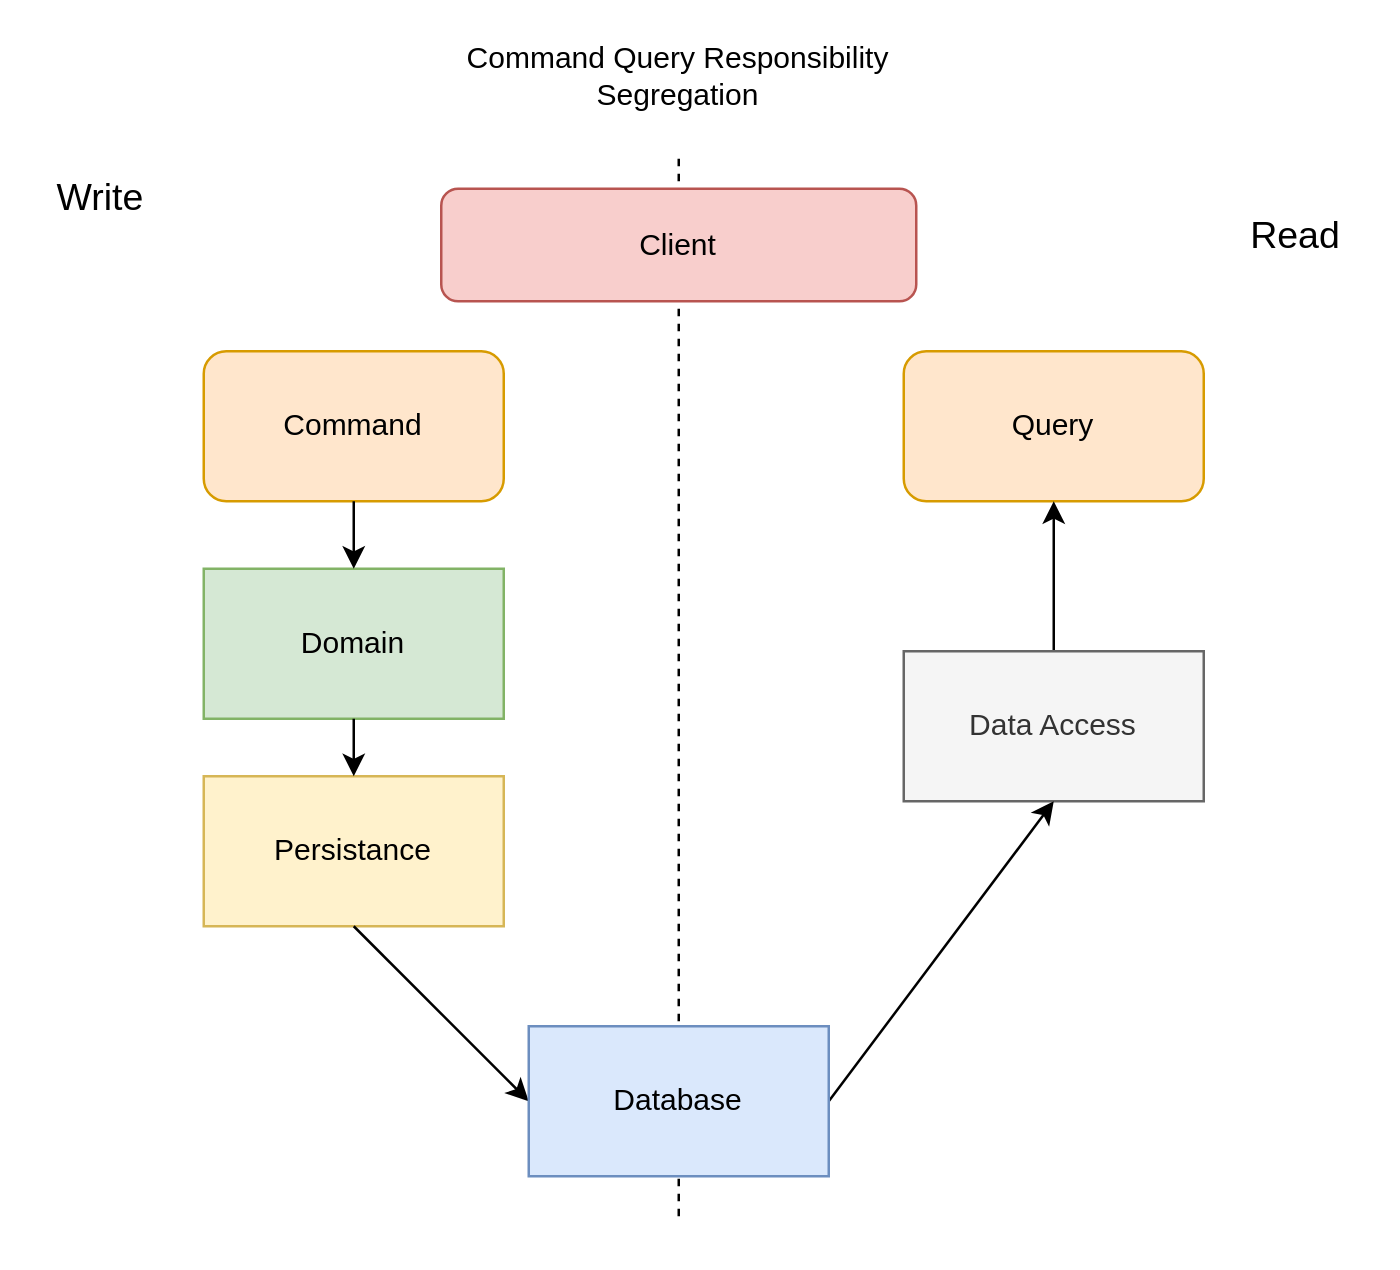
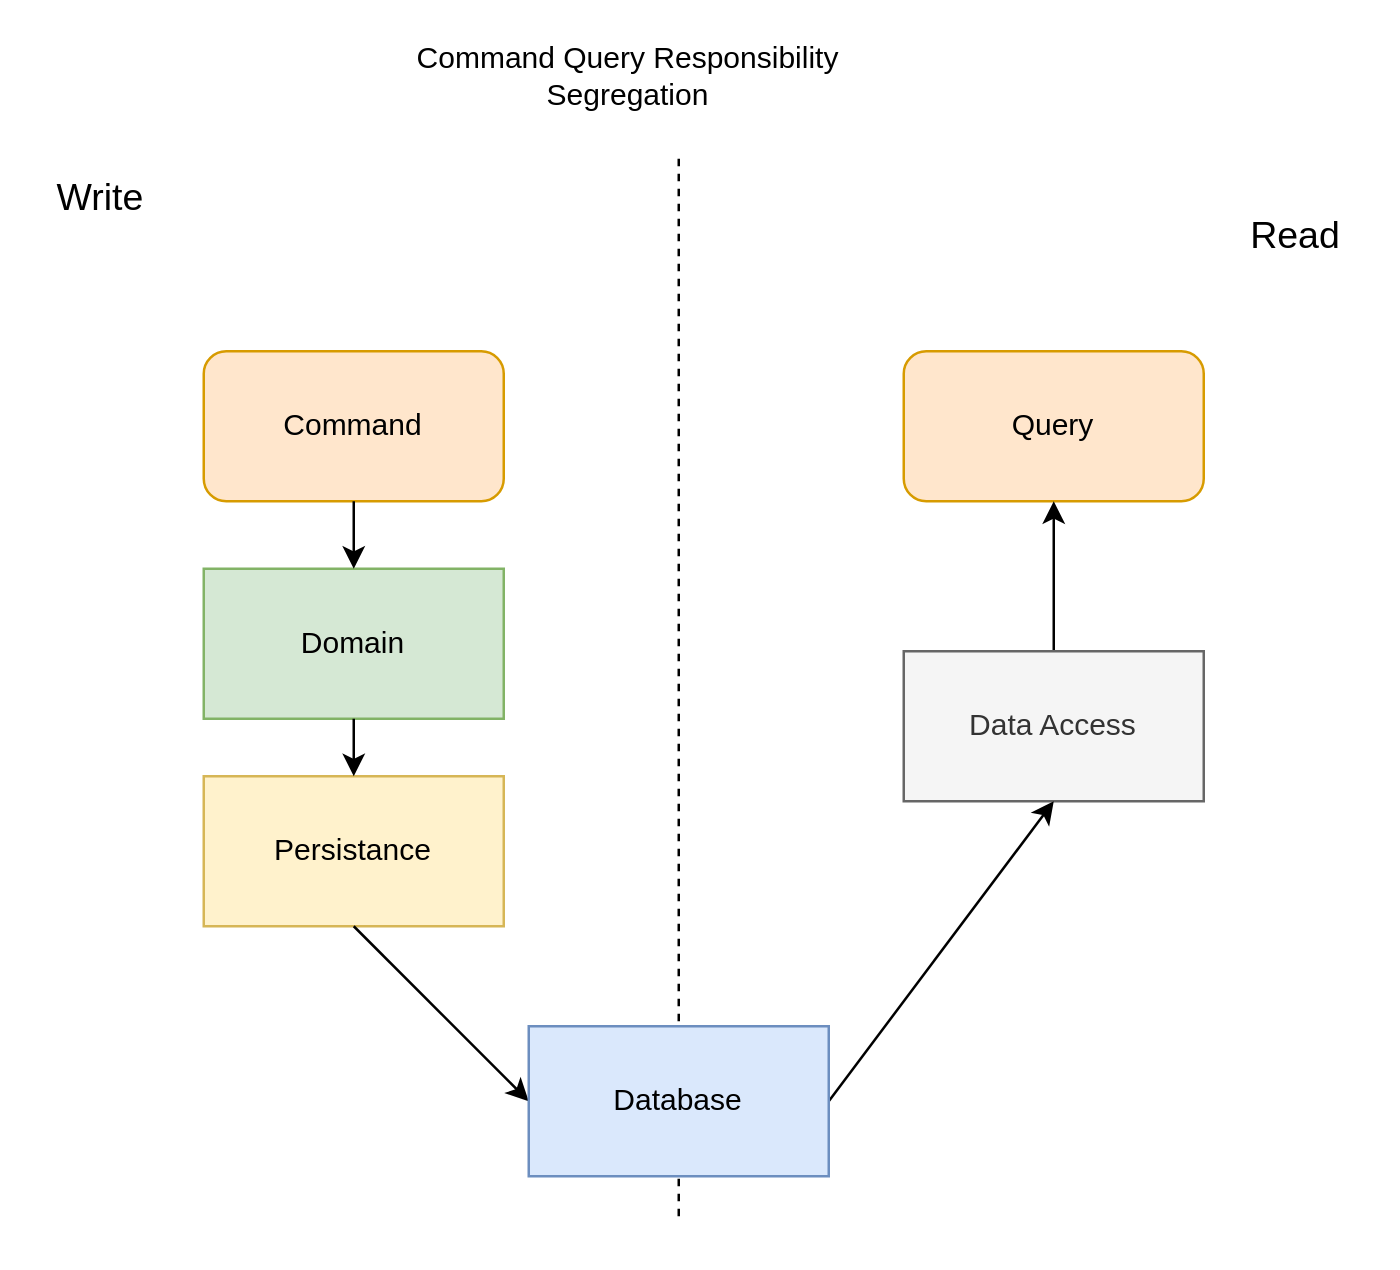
(679, 76) -> (629, 76)
(679, 245) -> none
